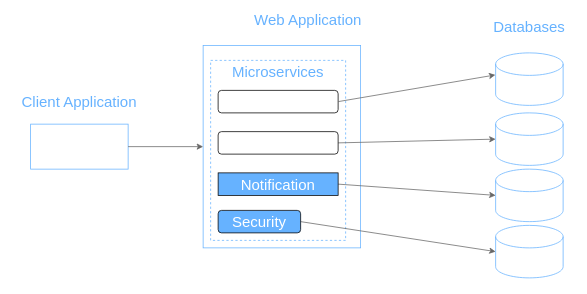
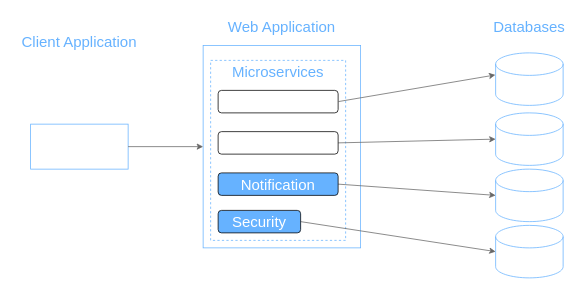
(308, 19) -> (282, 27)
(79, 102) -> (79, 42)
(278, 184) -> (278, 184)
